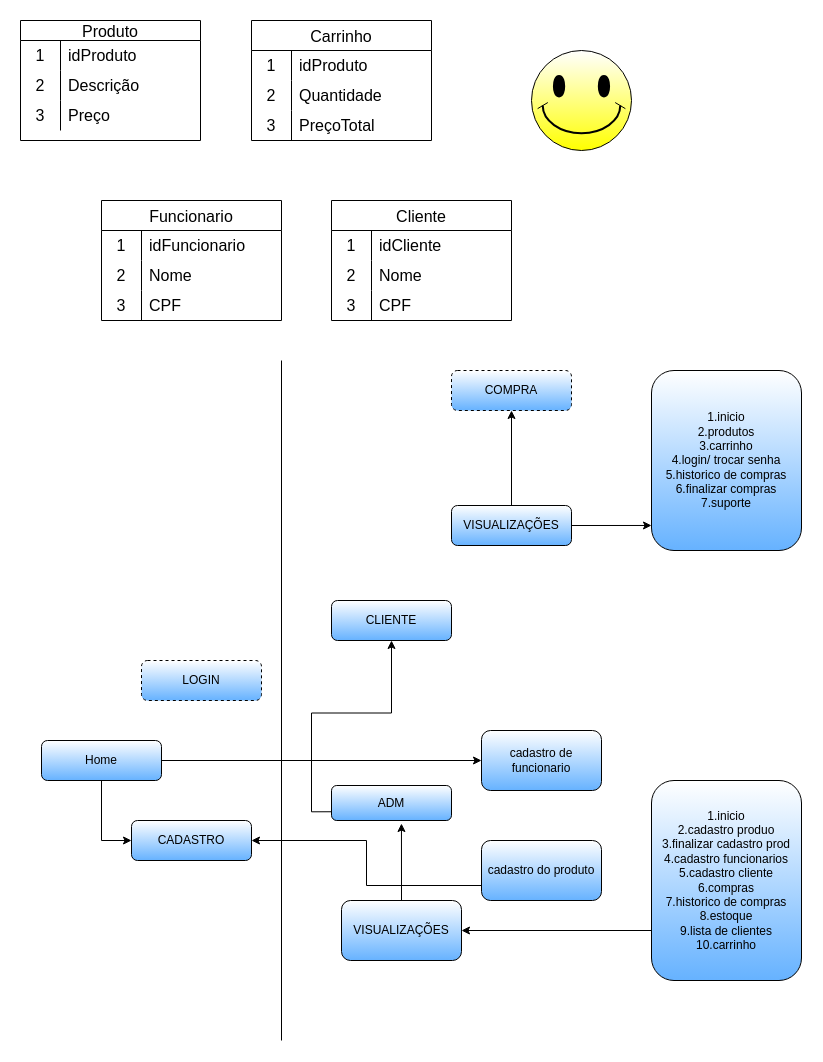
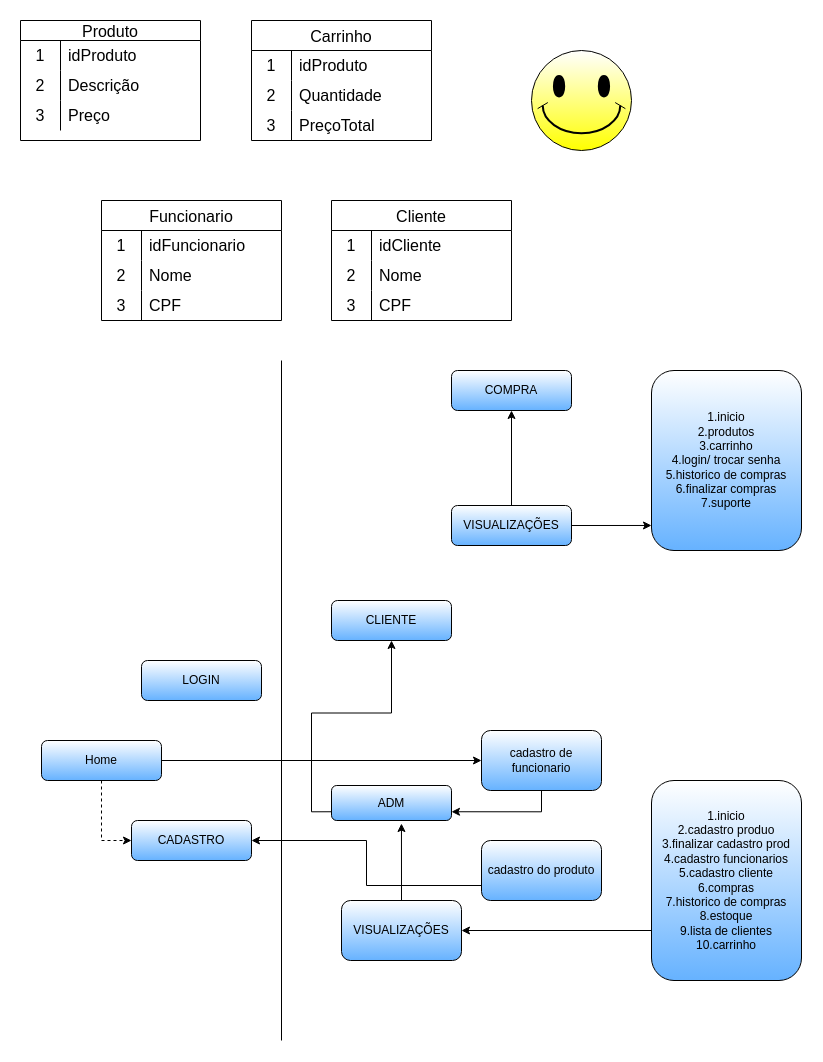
(512, 391) -> (512, 391)
(202, 681) -> (202, 681)
none -> (510, 812)
(102, 823) -> (102, 823)
